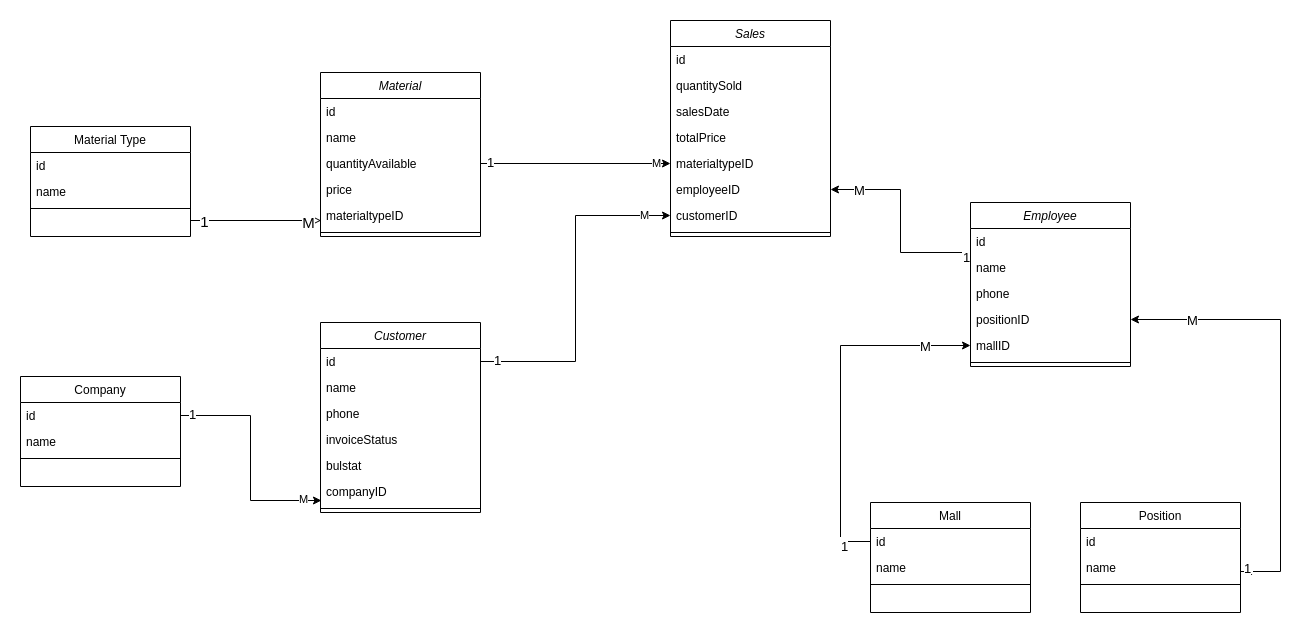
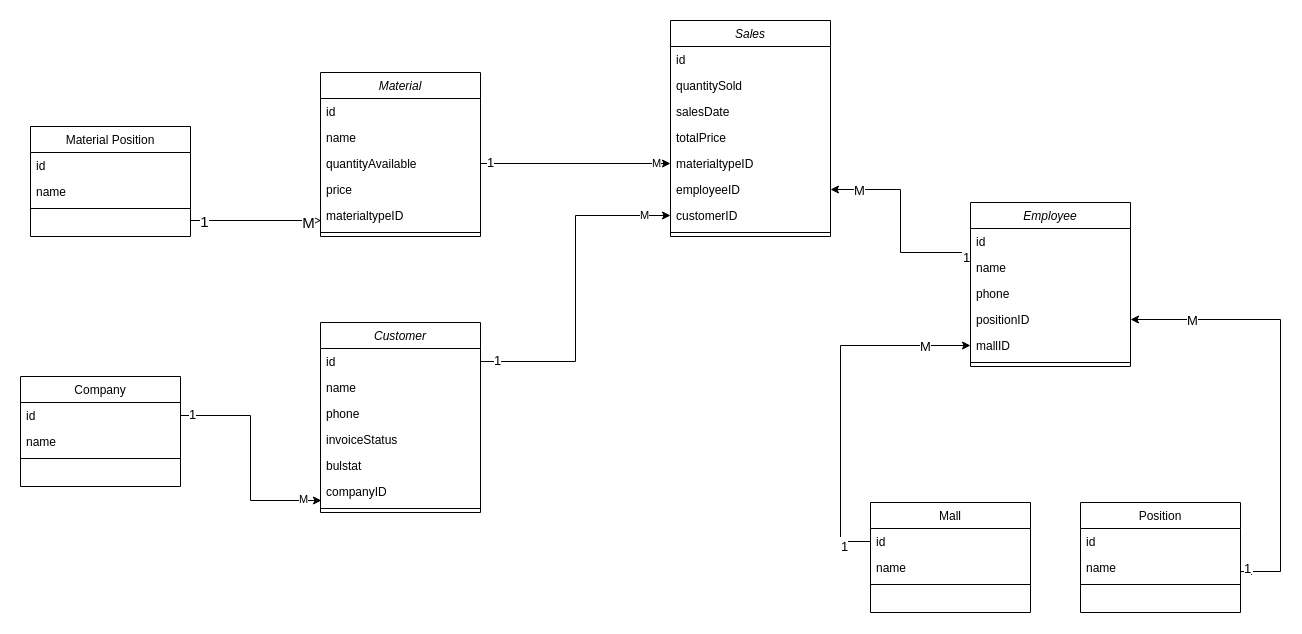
(110, 140) -> (110, 140)
